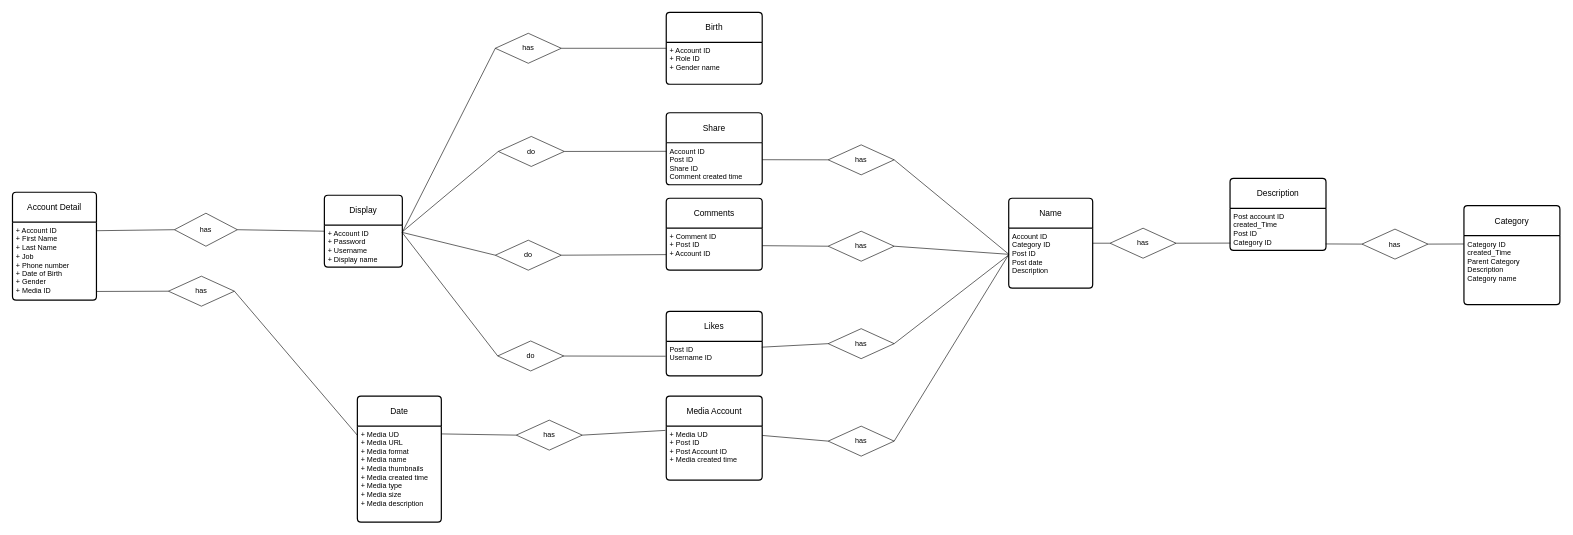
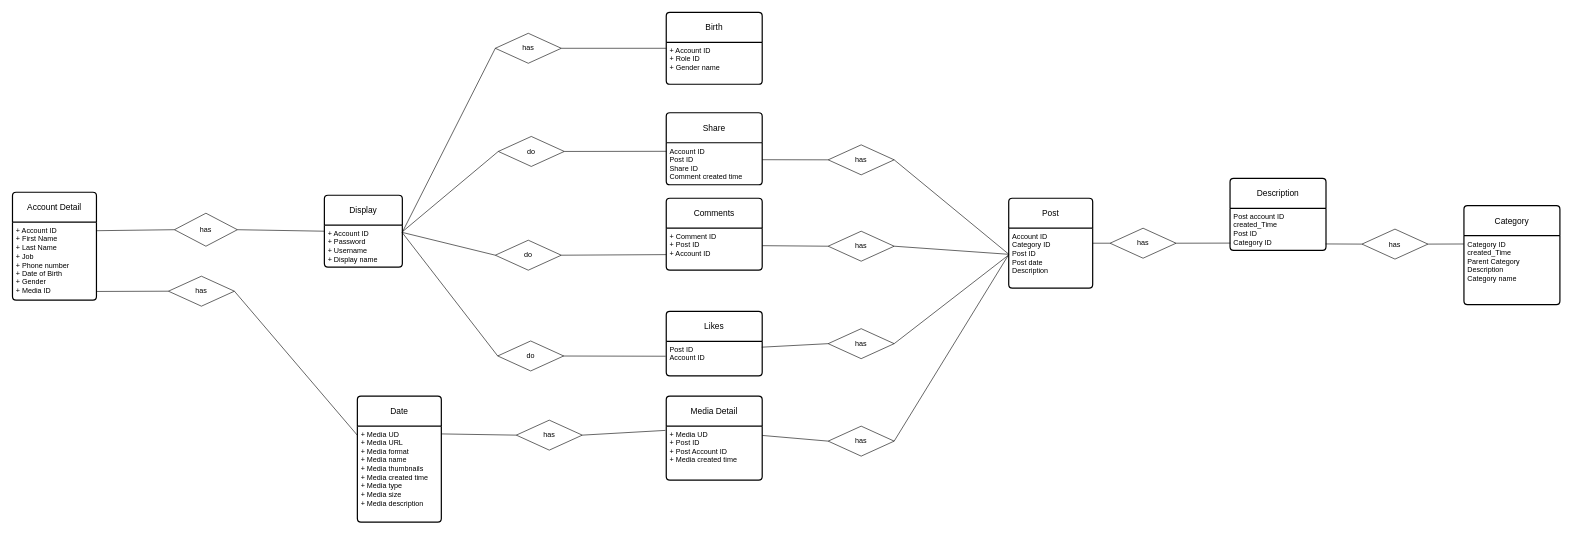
(1051, 213) -> (1051, 213)
(691, 355) -> (689, 355)
(714, 411) -> (714, 411)
